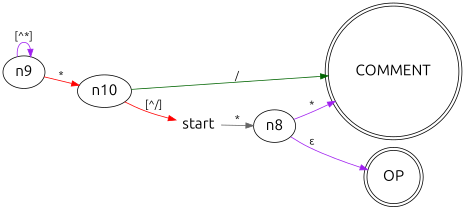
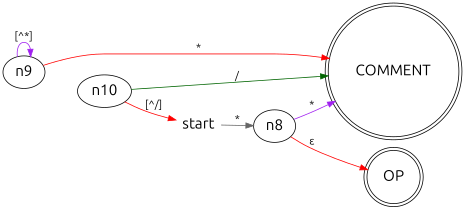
(58, 80) -> (182, 54)
(325, 154) -> (325, 154)
